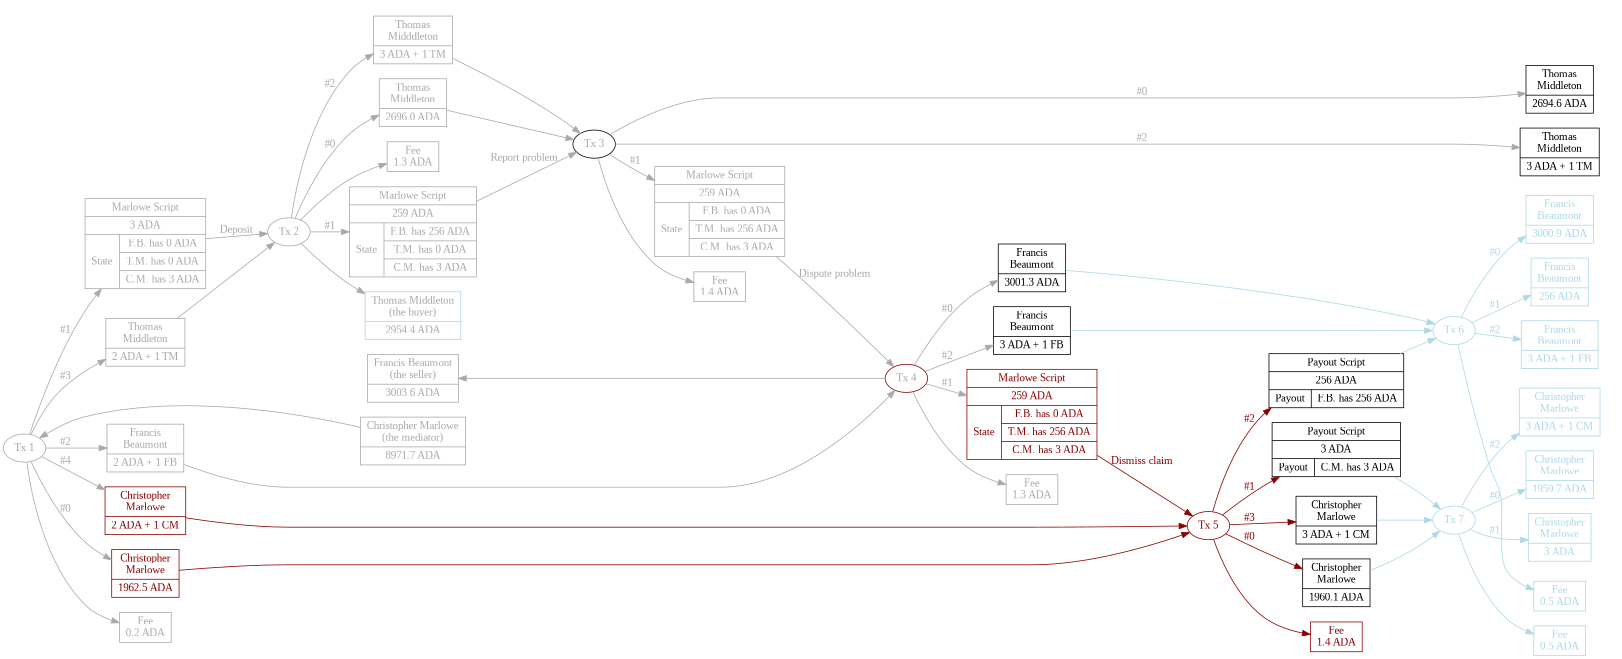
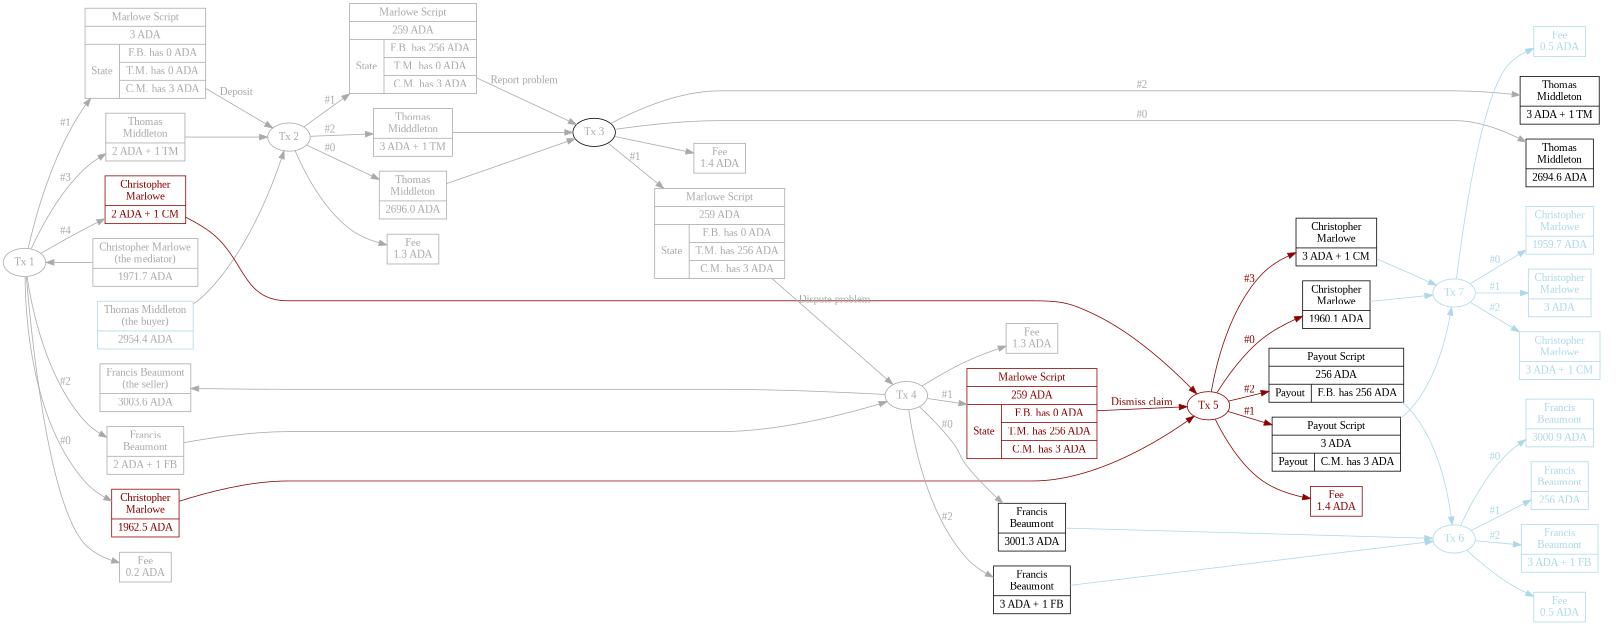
(328, 268) -> (247, 237)
(906, 378) -> (906, 396)
(413, 456) -> (145, 277)
